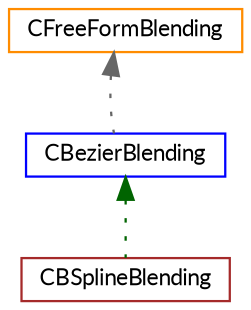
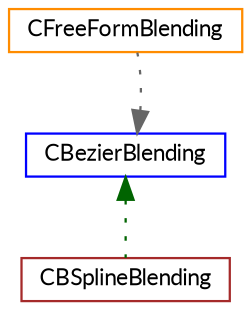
(111, 105) -> (141, 82)
